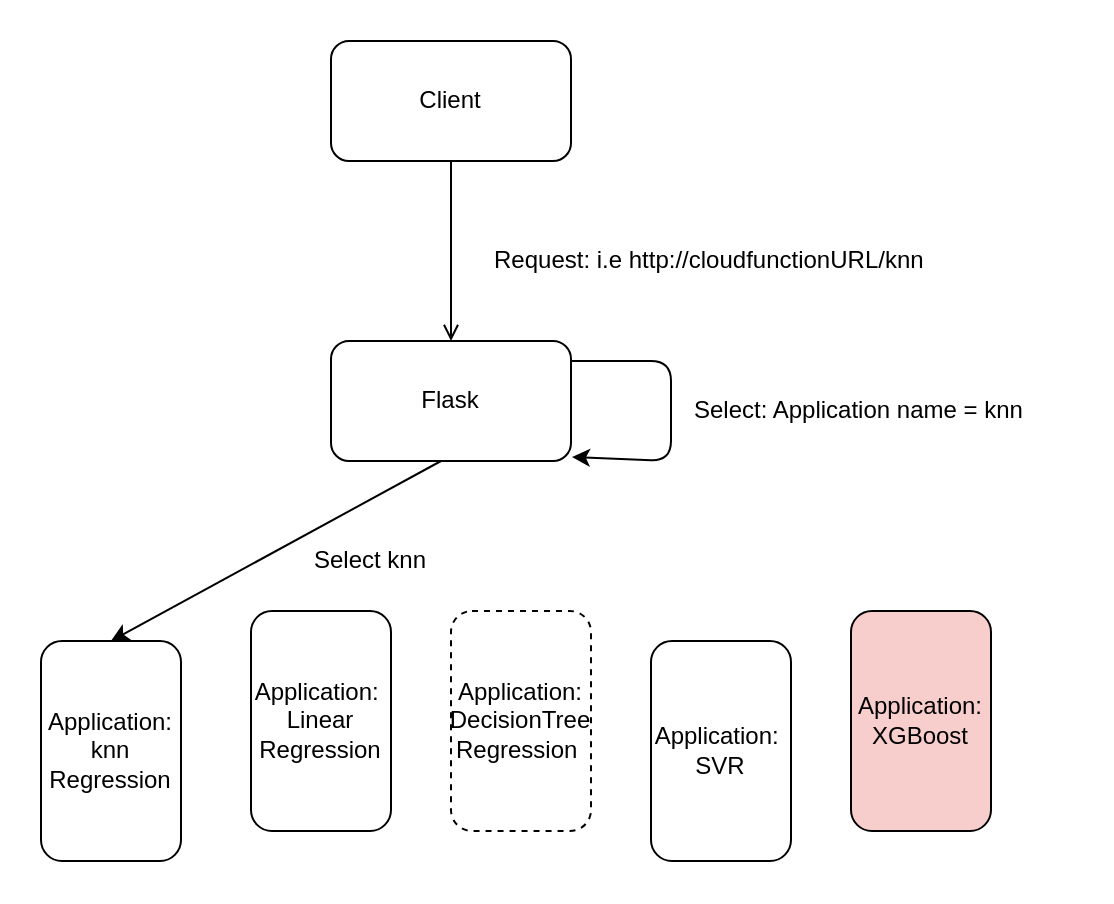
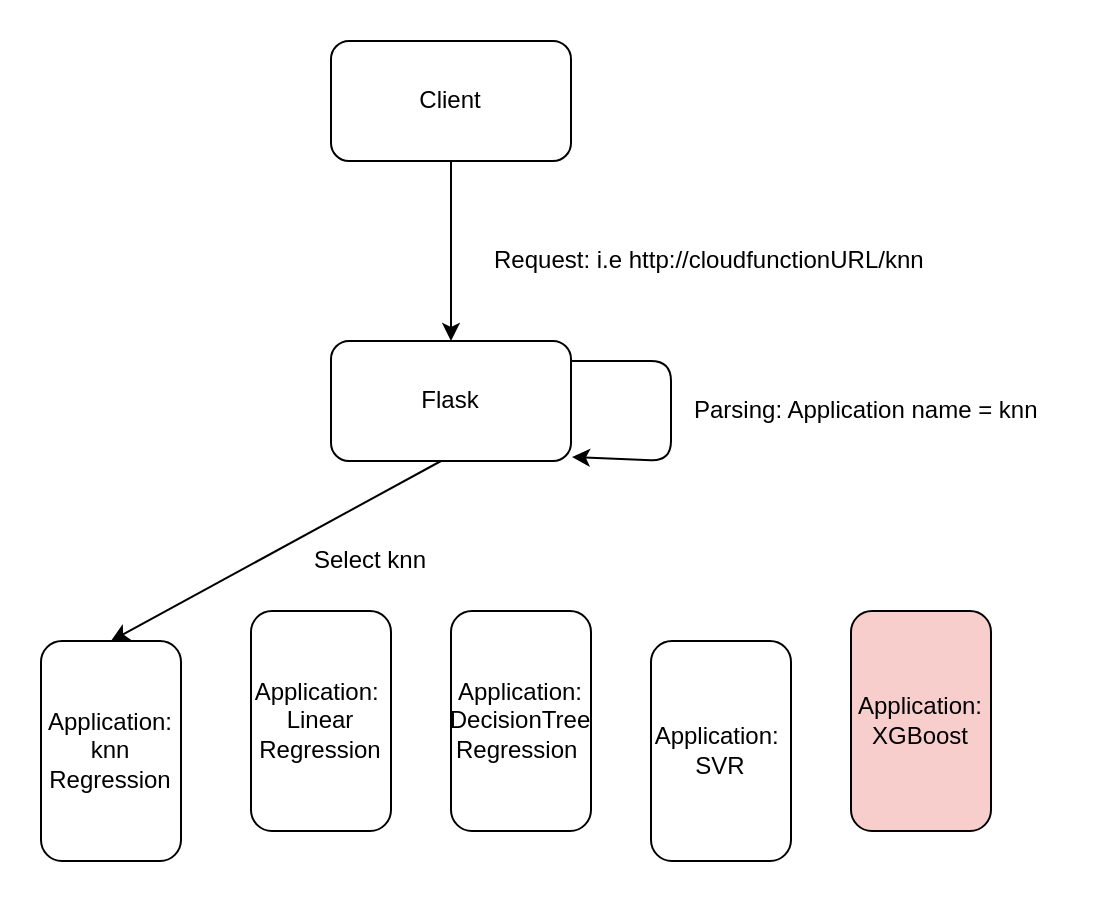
(451, 328) -> (451, 326)
(869, 411) -> (875, 411)
(521, 721) -> (521, 721)
